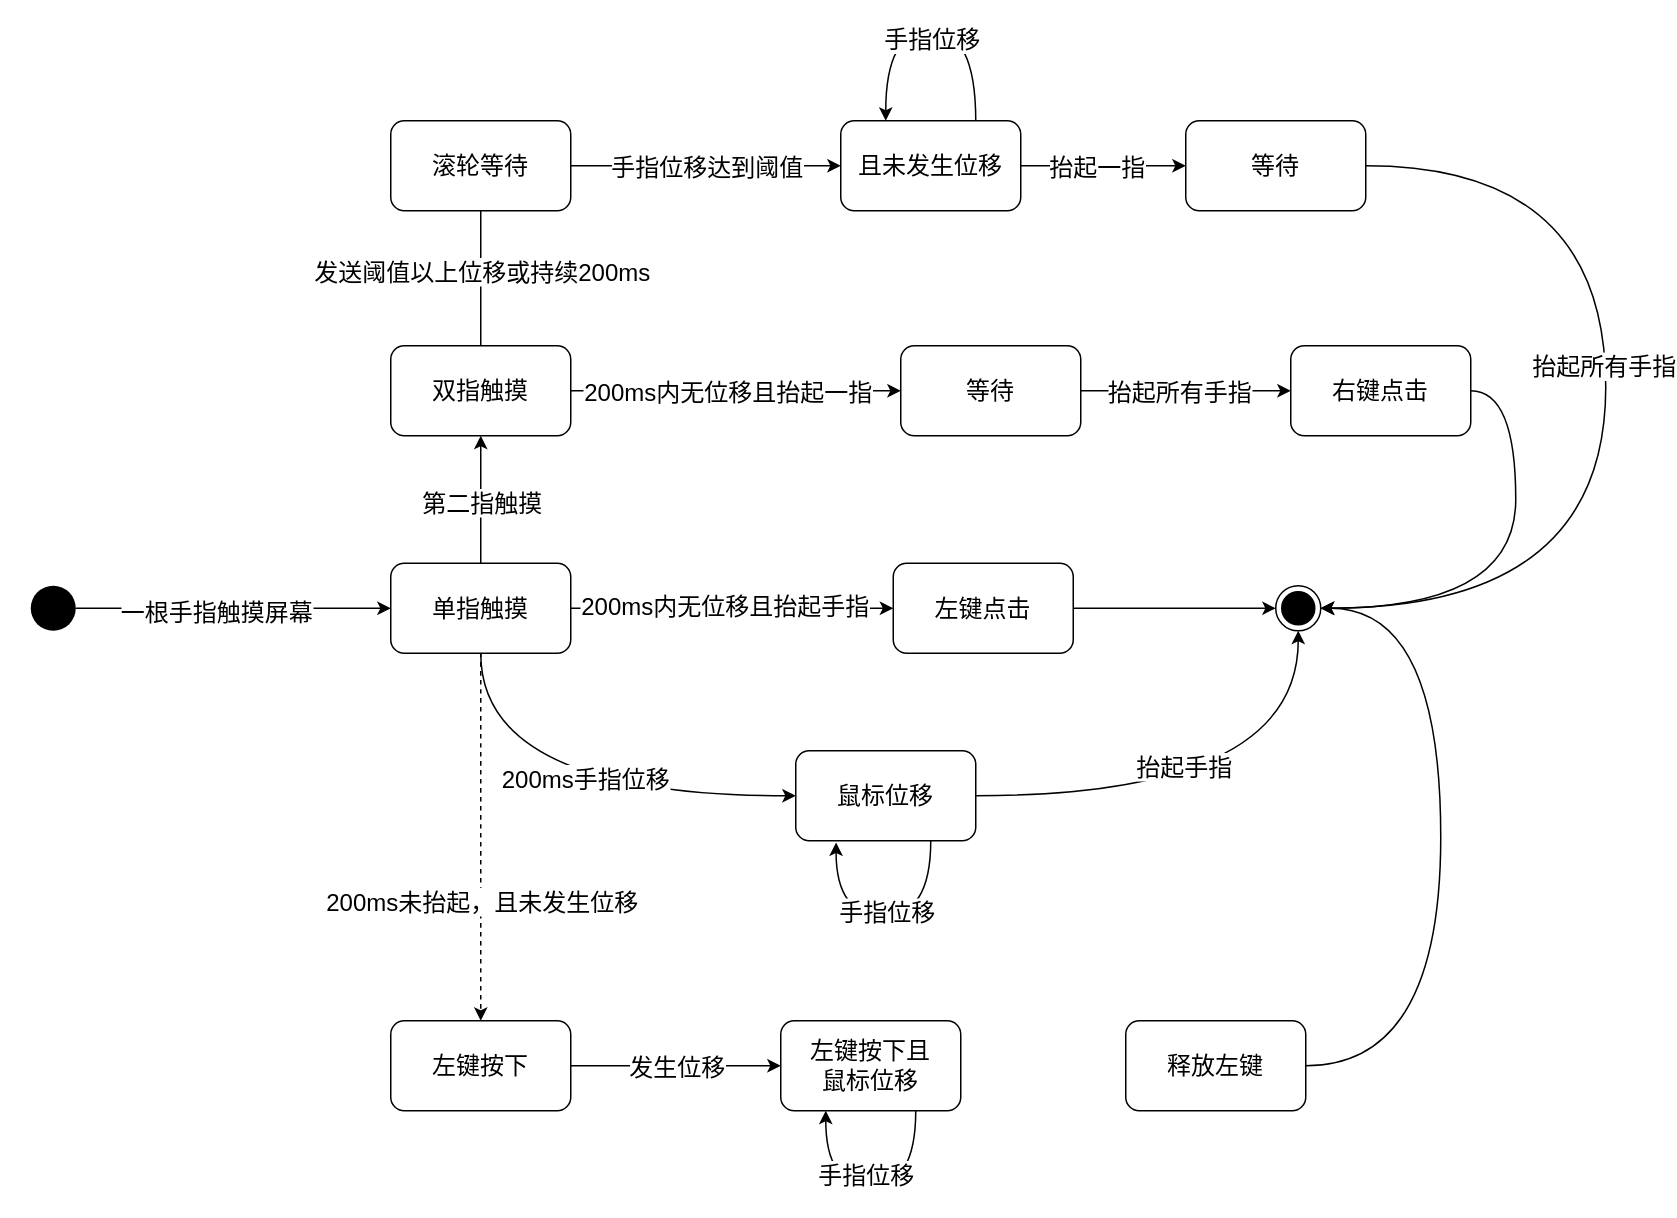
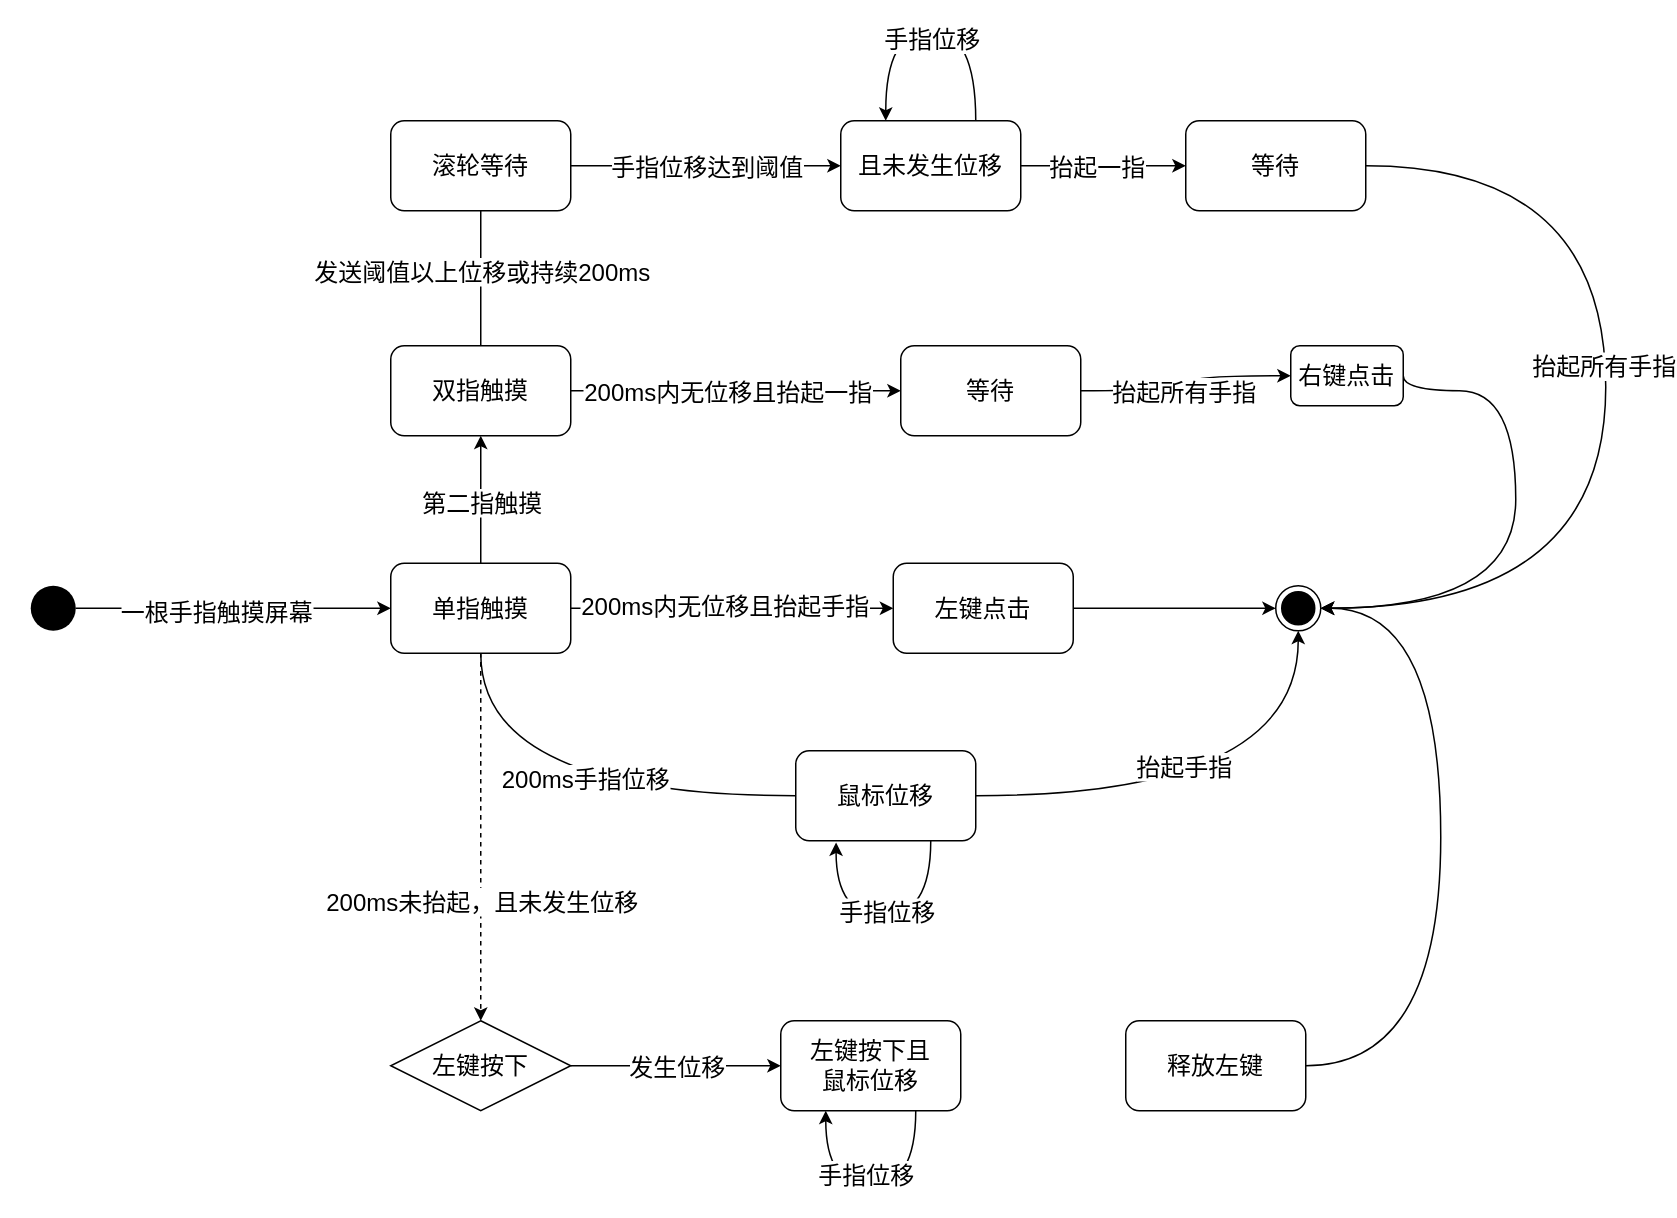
(1381, 391) -> (1347, 376)
(784, 796) -> (788, 796)
(481, 1066) -> (481, 1066)
